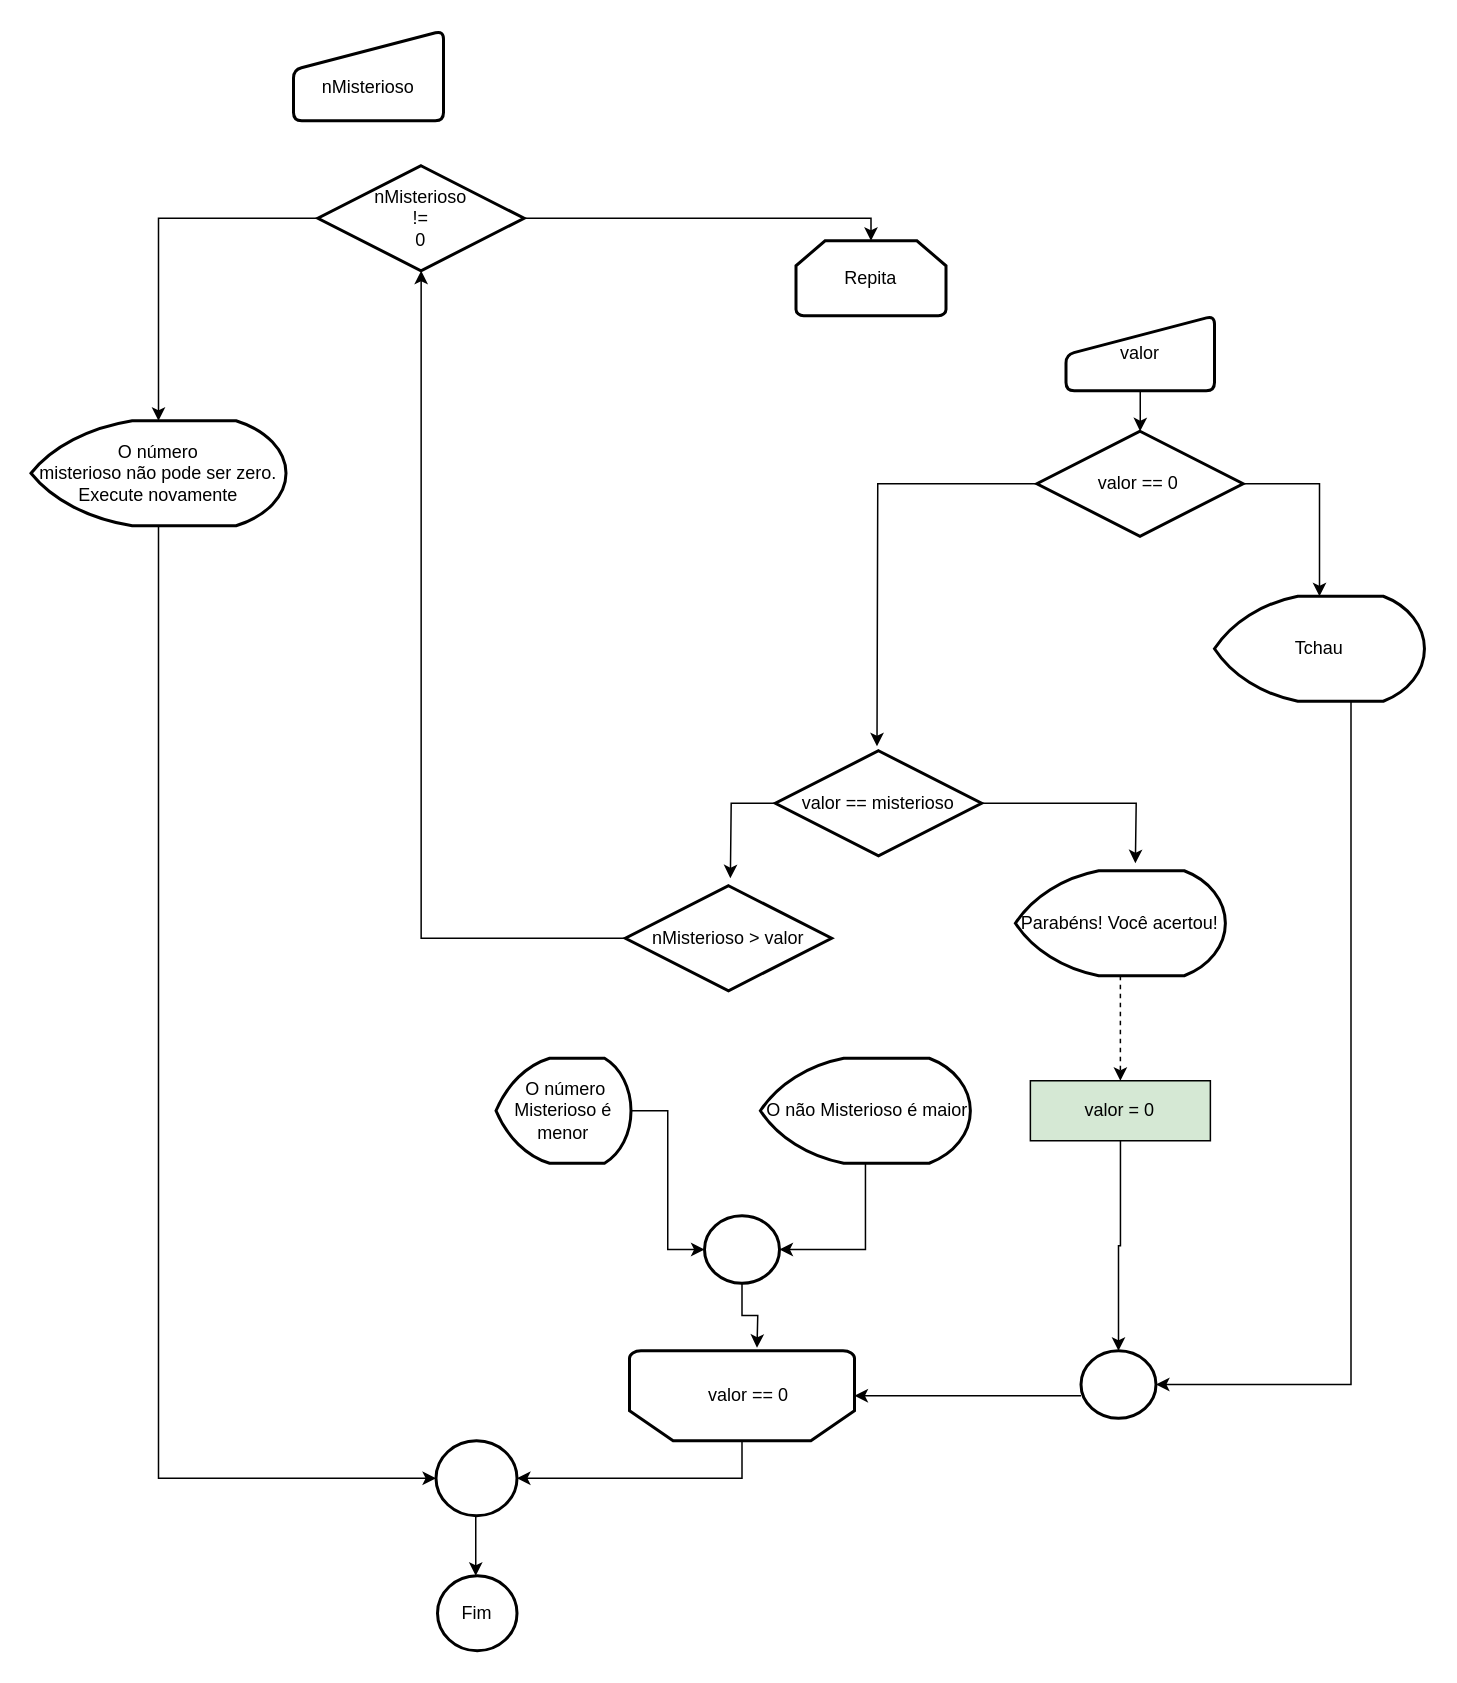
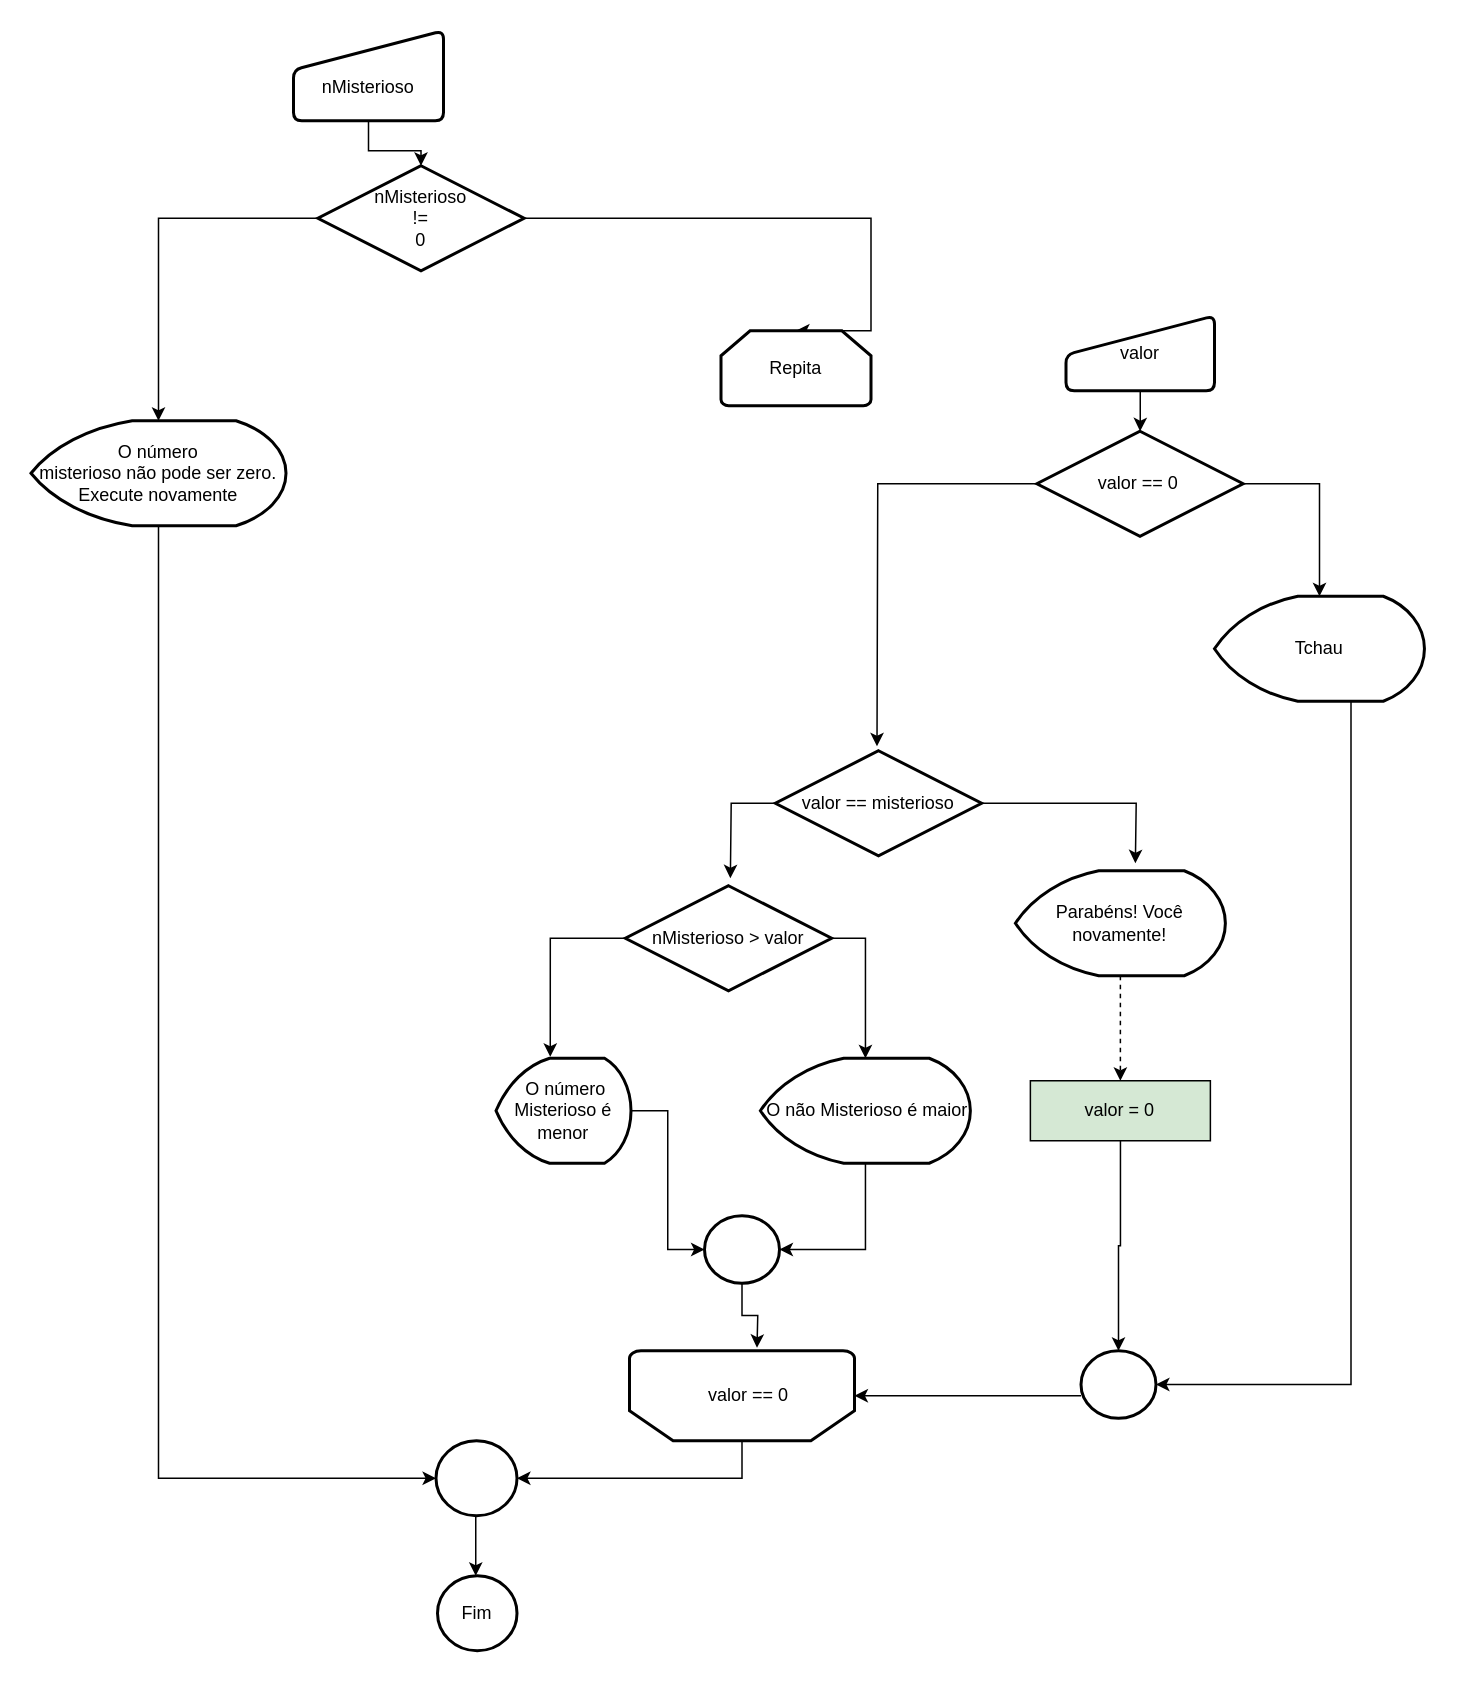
none -> (381, 151)
(871, 278) -> (796, 368)
(421, 675) -> (550, 992)
(1120, 923) -> (1120, 923)
none -> (865, 977)
